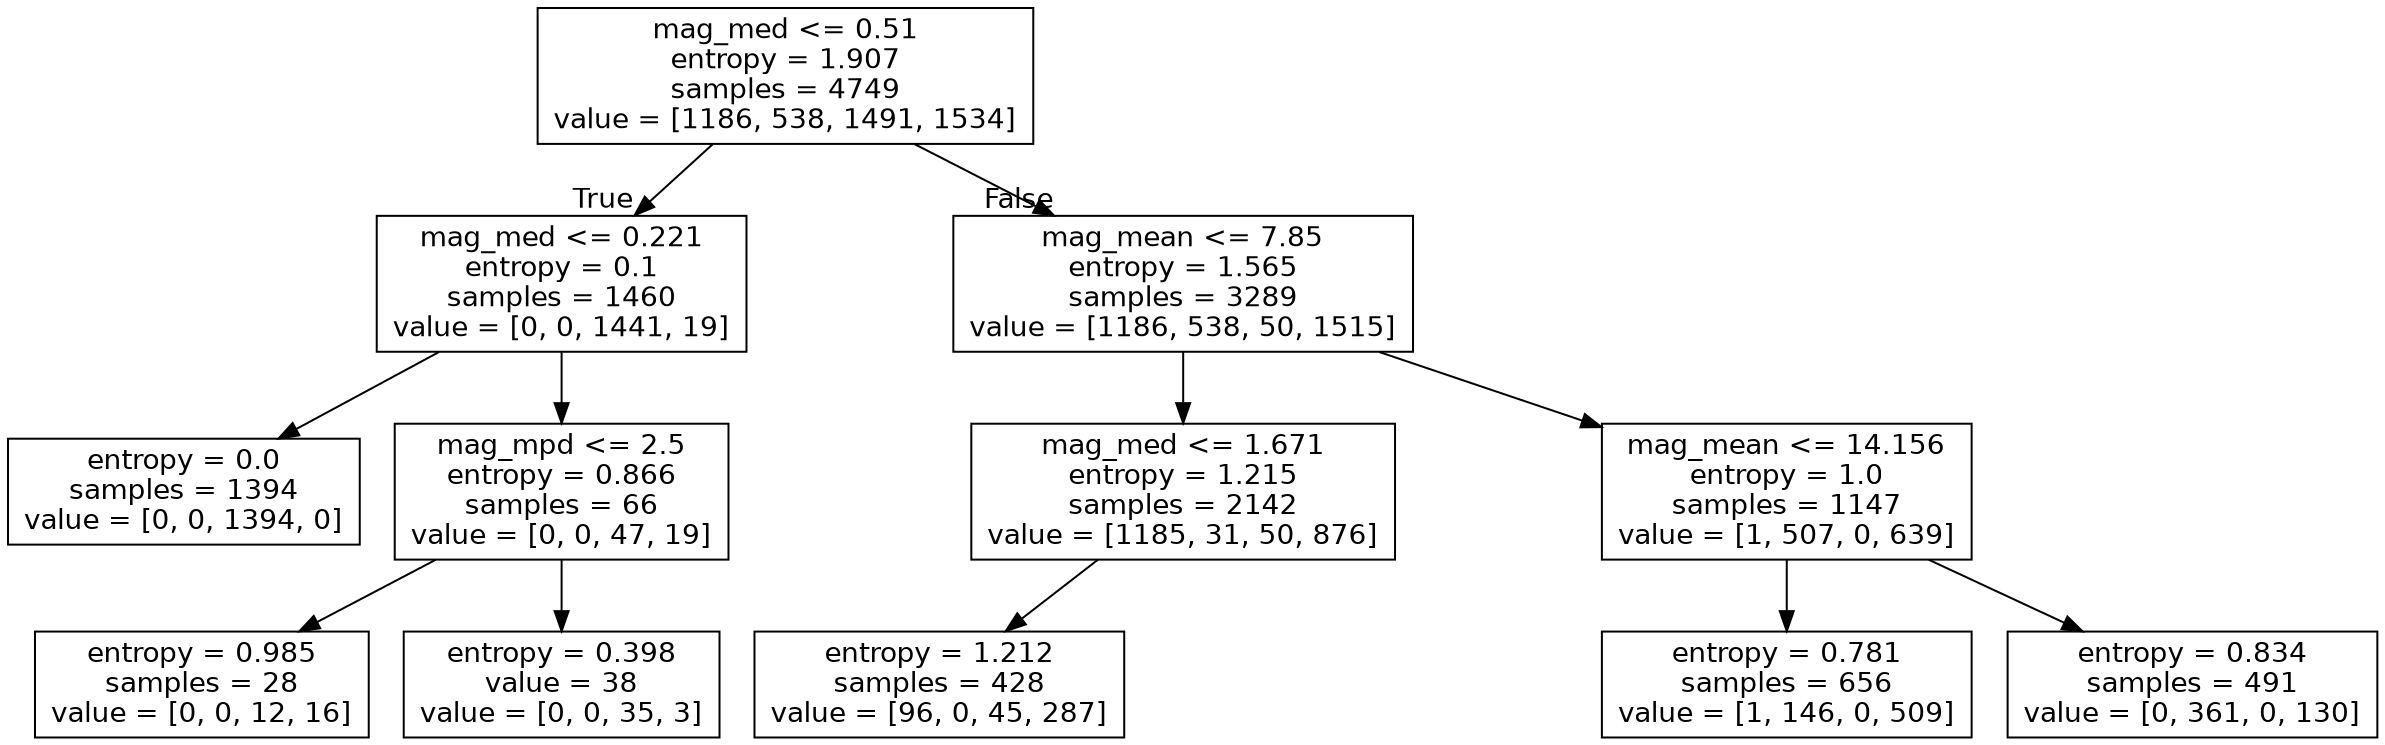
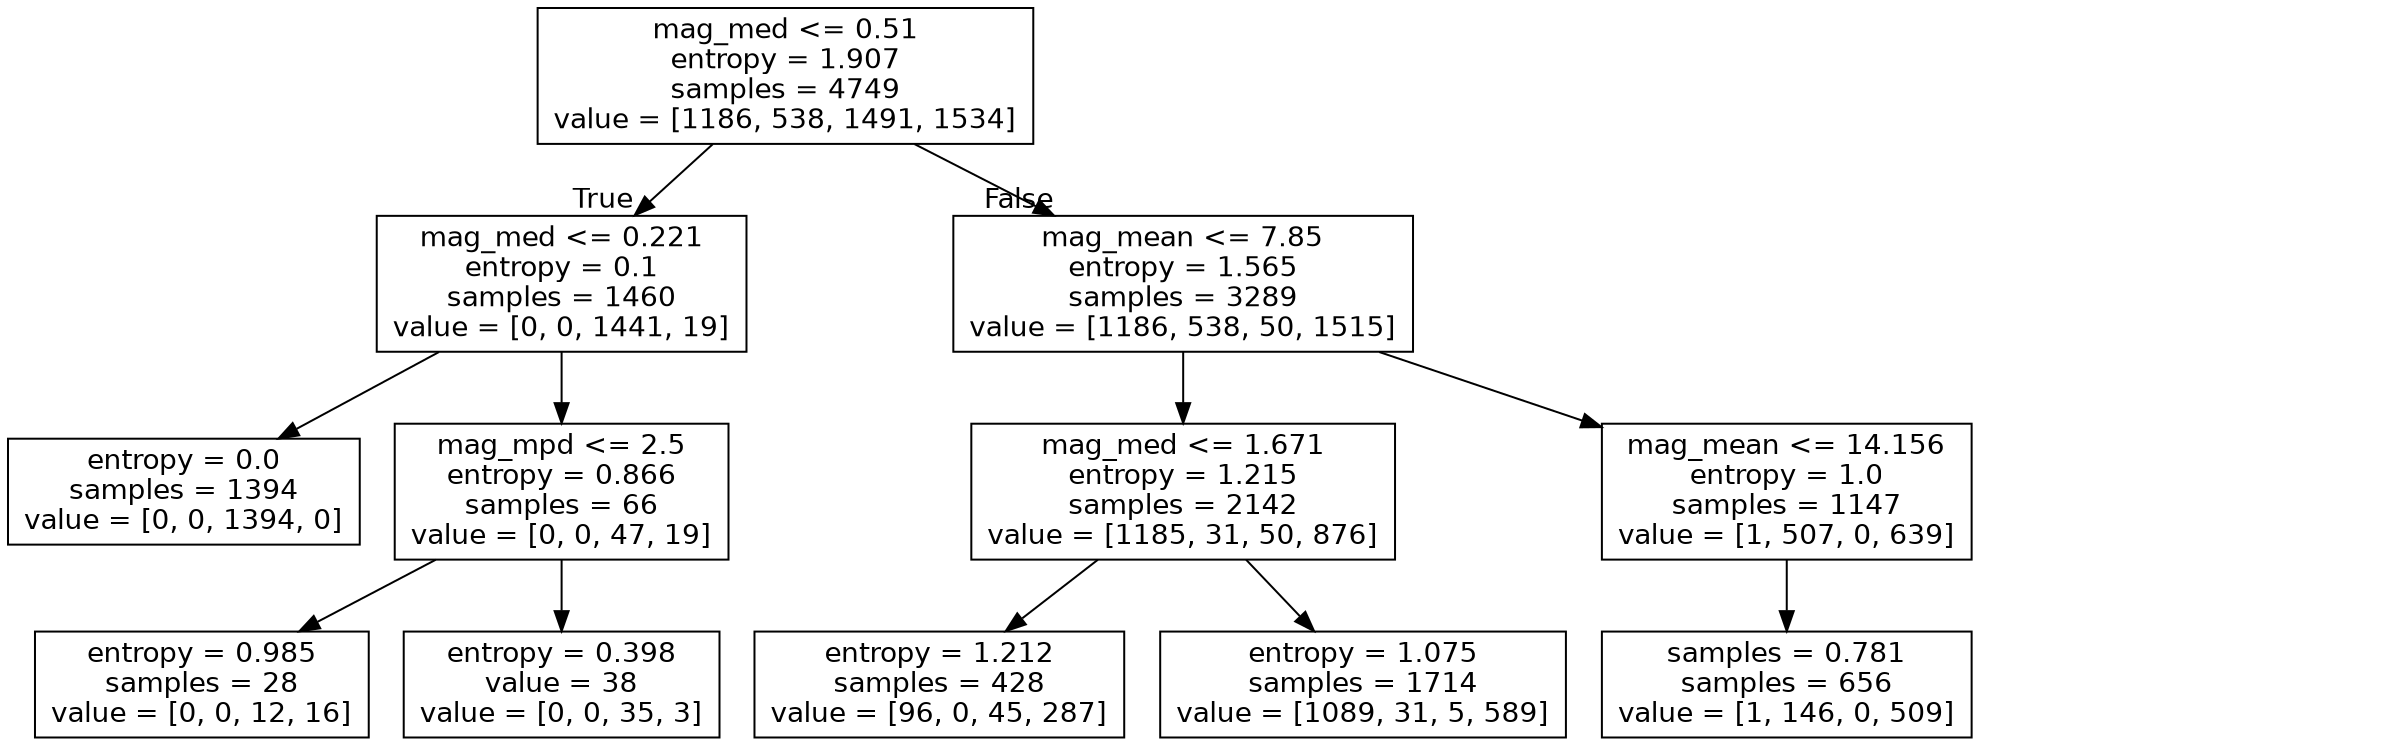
none -> (1363, 685)
(1787, 685) -> (1787, 685)
(2192, 685) -> none
